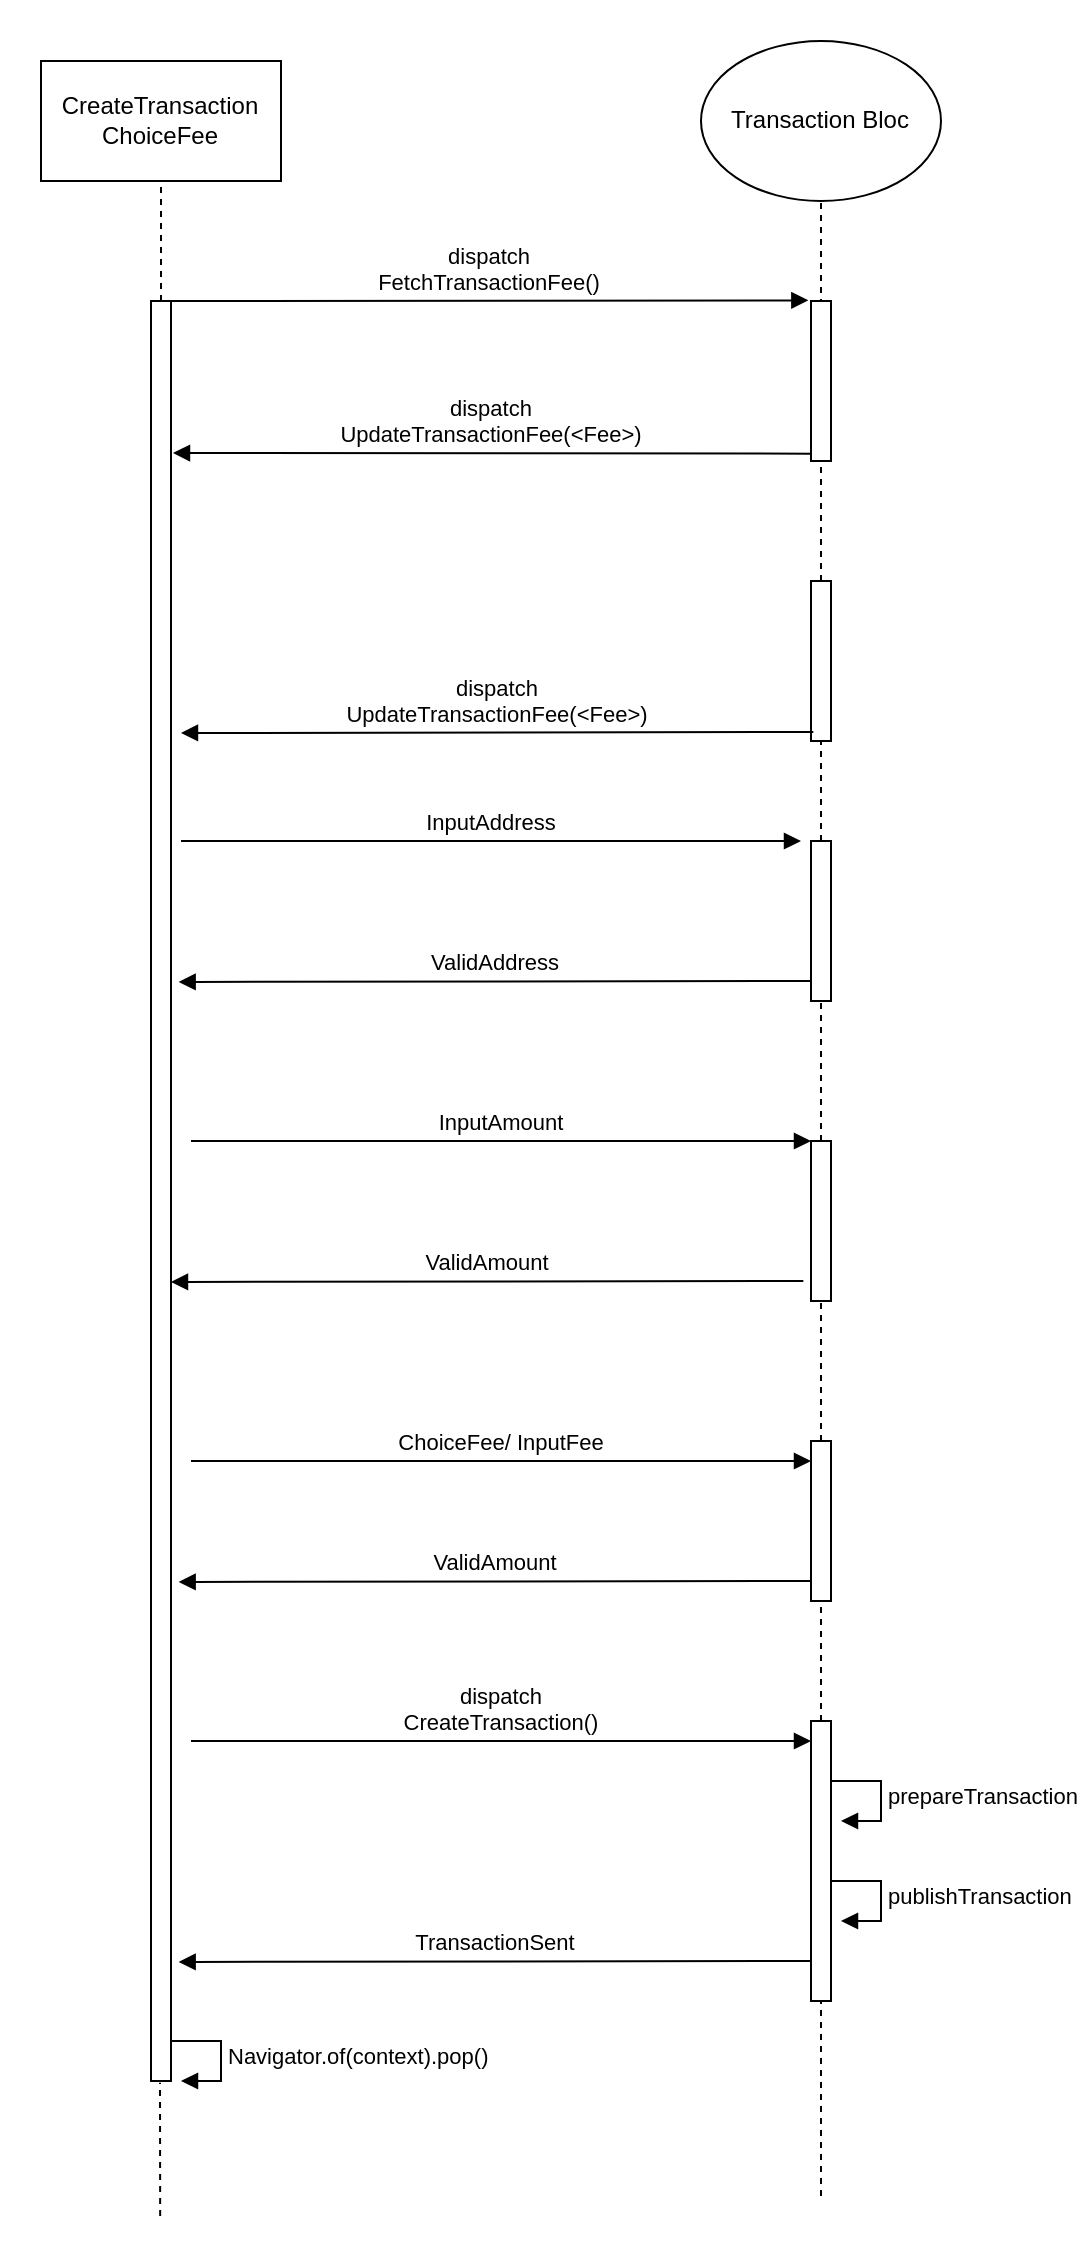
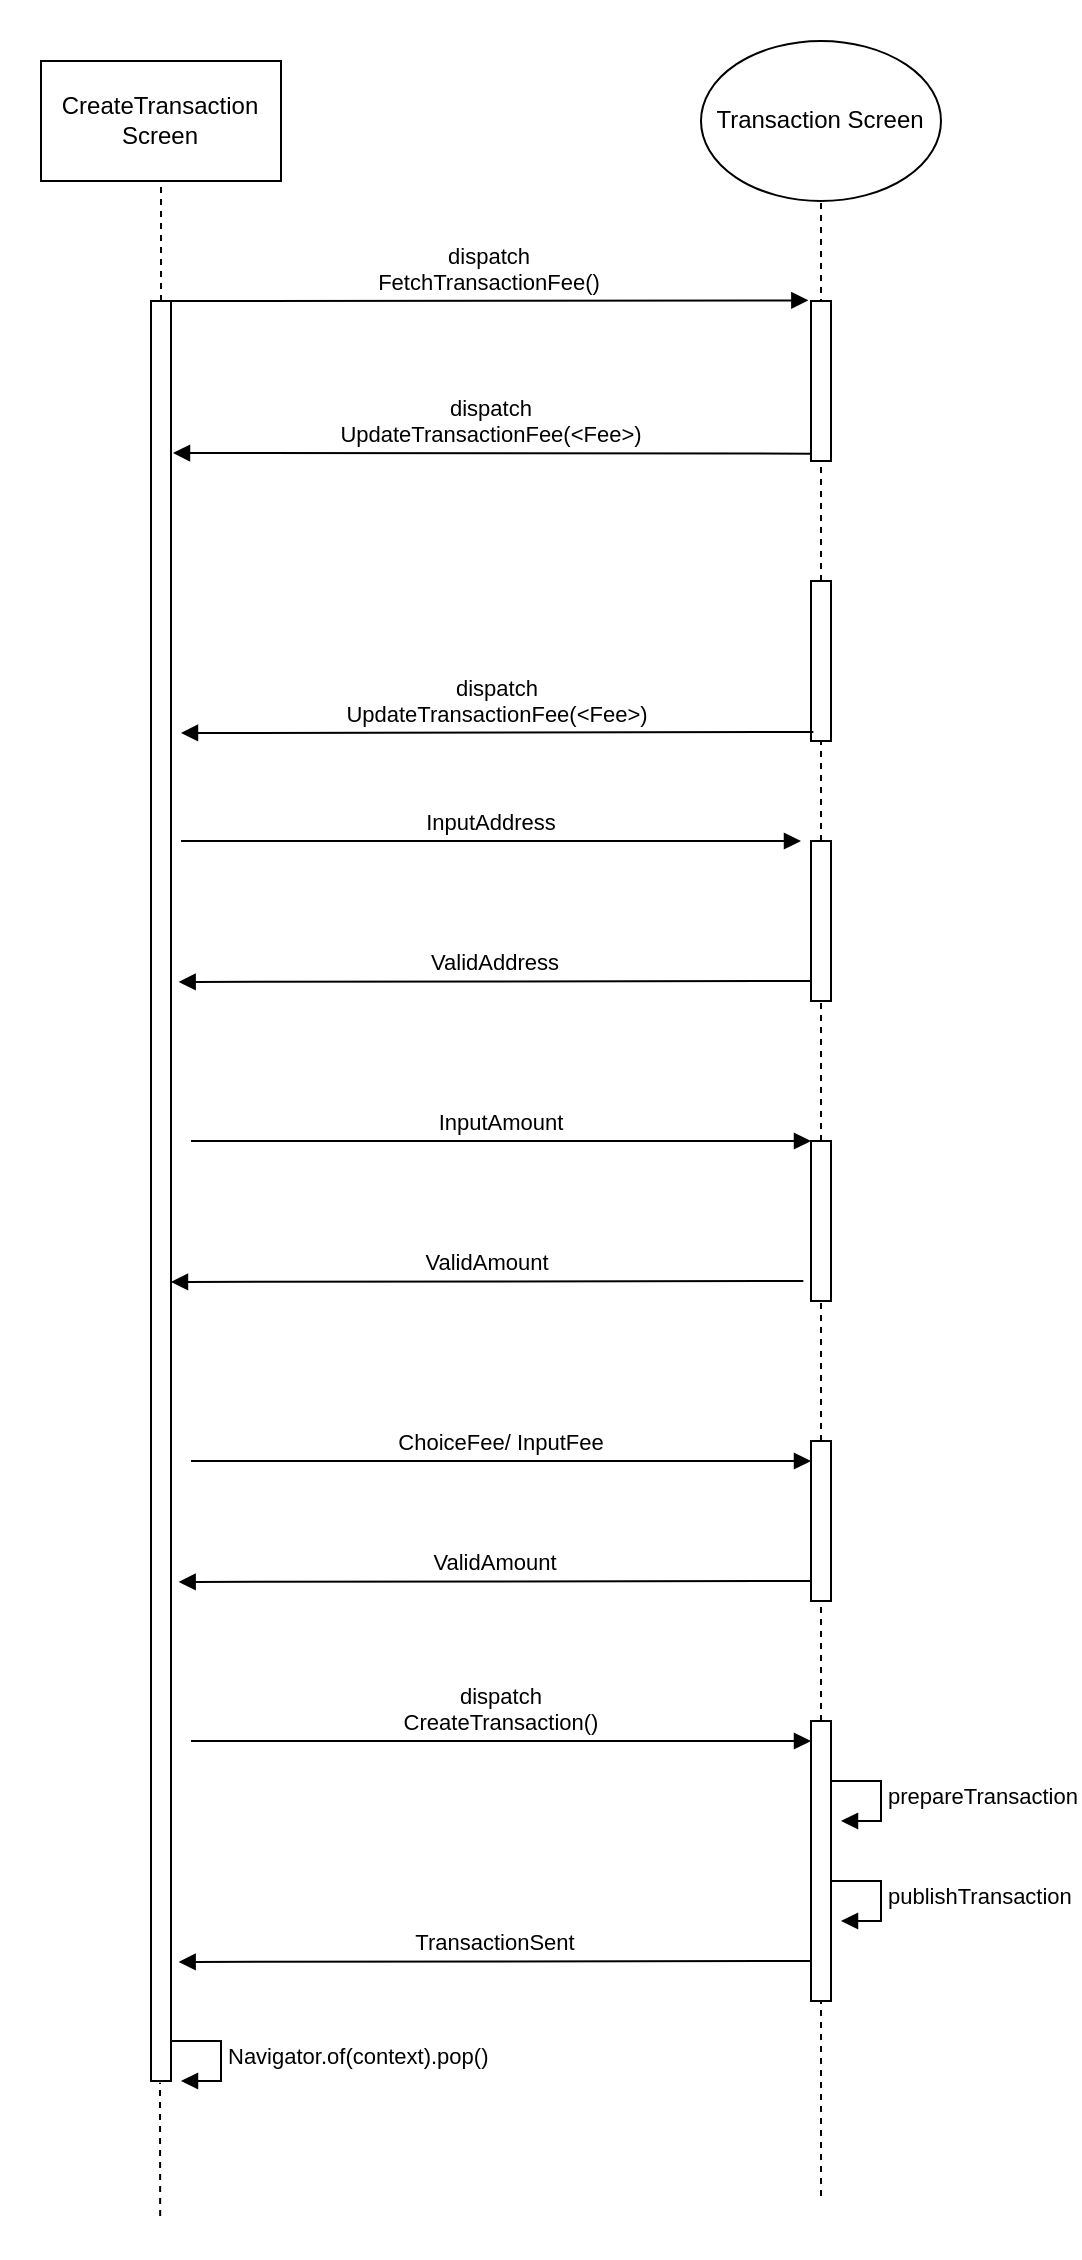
(161, 121) -> (161, 121)
(821, 121) -> (821, 121)
